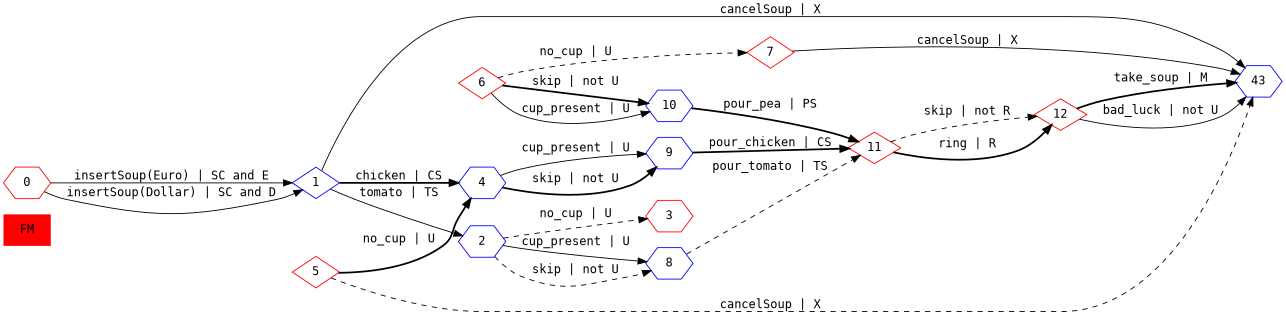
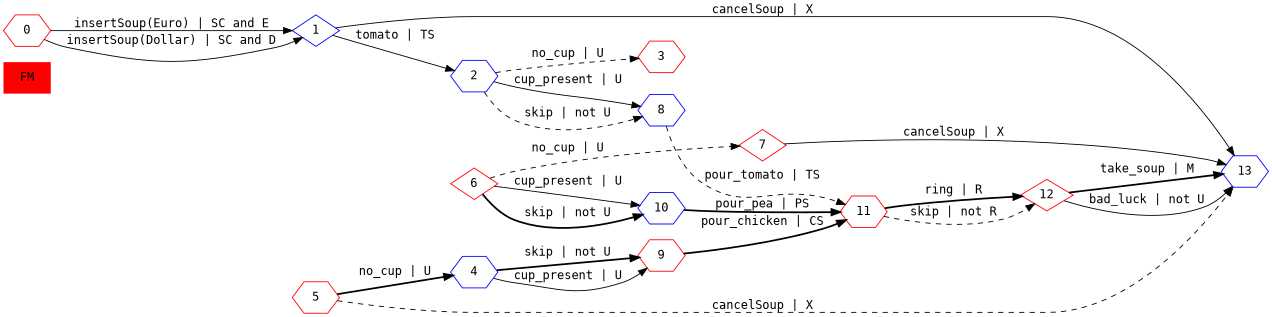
(1259, 81) -> (1245, 172)
(874, 148) -> (864, 212)
(669, 153) -> (662, 256)
(394, 183) -> none
(316, 272) -> (316, 298)
